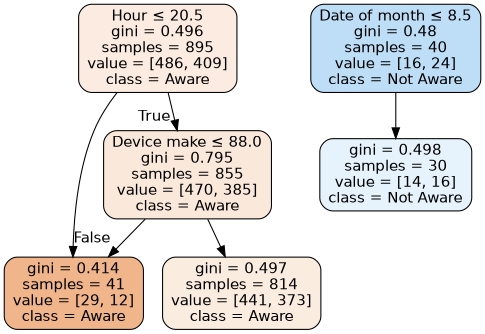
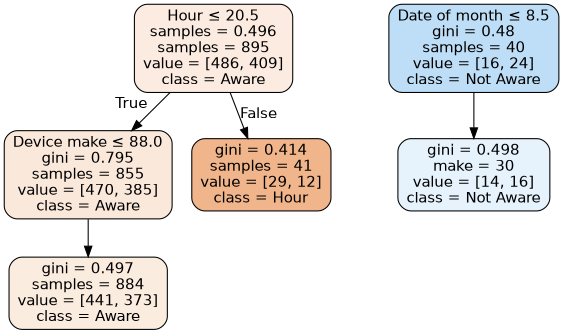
(158, 32) -> (214, 32)
(396, 166) -> (474, 166)
(131, 234) -> none
(242, 285) -> (88, 285)
(74, 317) -> (261, 198)
